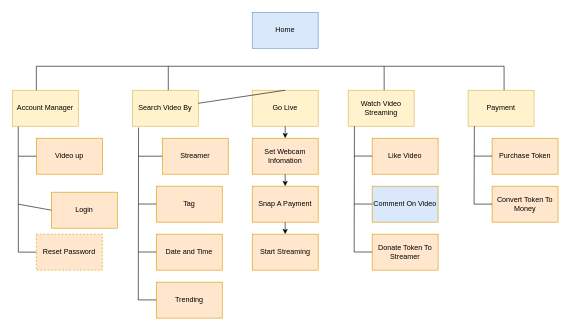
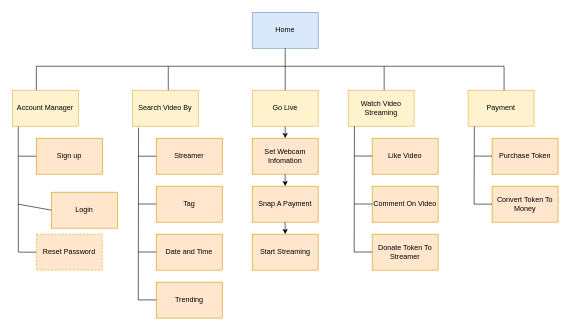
(242, 97) -> (285, 69)
(69, 156) -> (69, 156)
(195, 156) -> (189, 156)
(405, 204) -> (405, 204)
